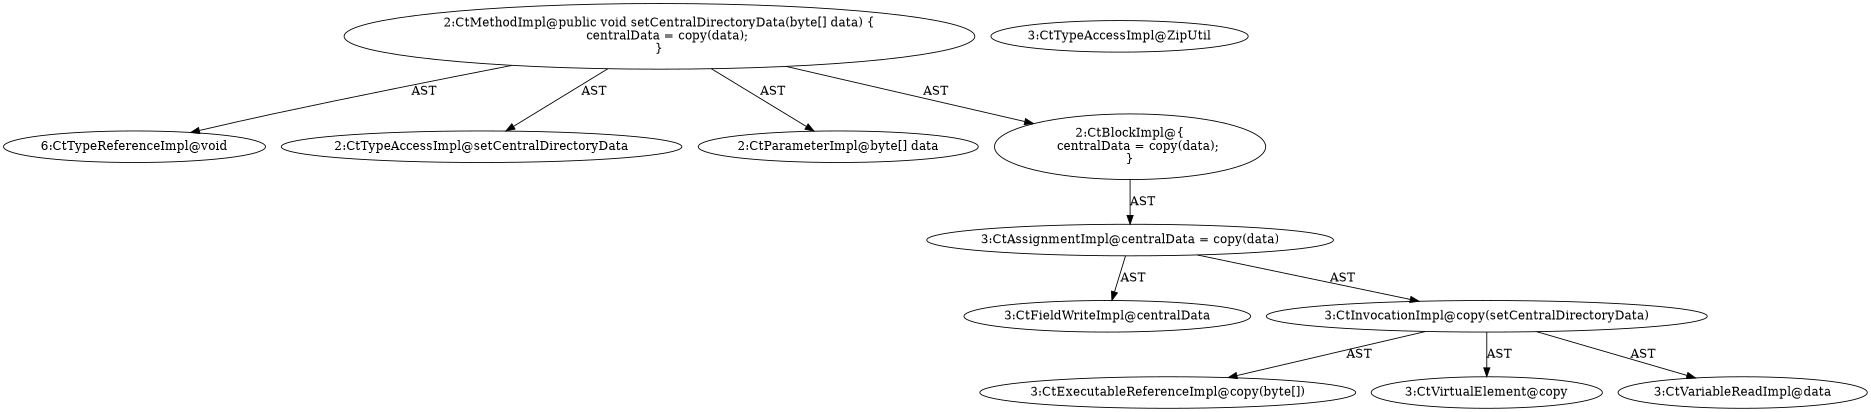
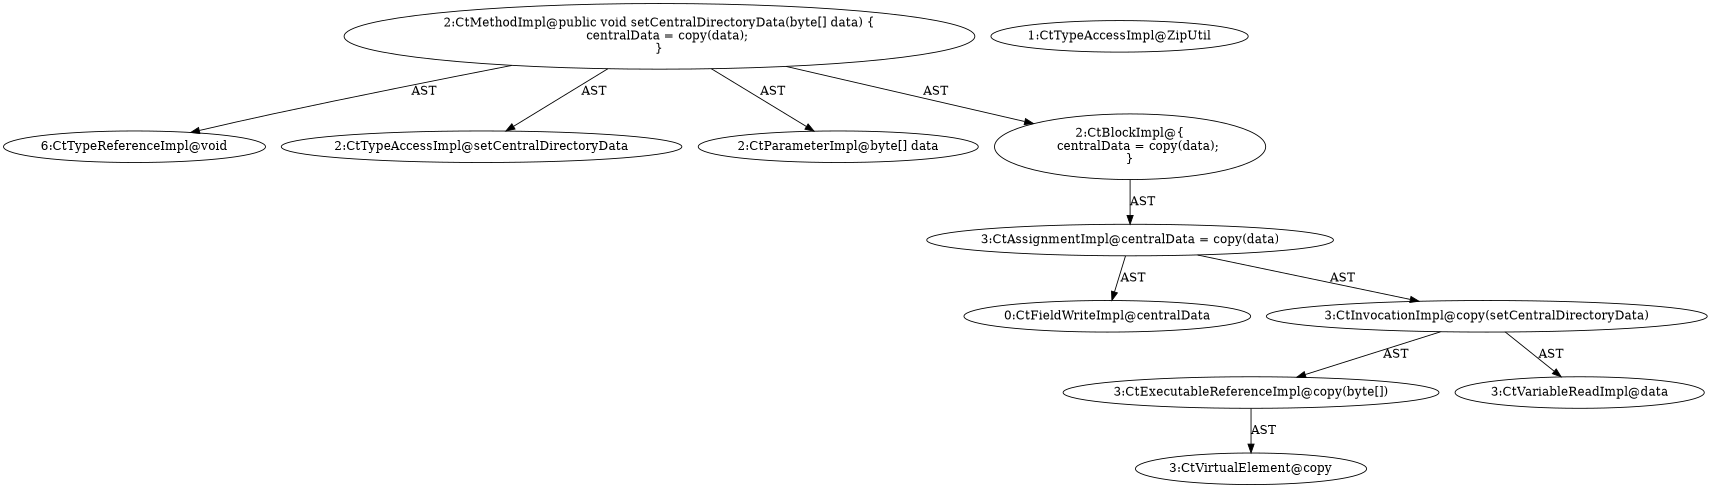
(1120, 36) -> (1120, 36)
(1107, 316) -> (1107, 316)
(1487, 350) -> (1251, 426)
